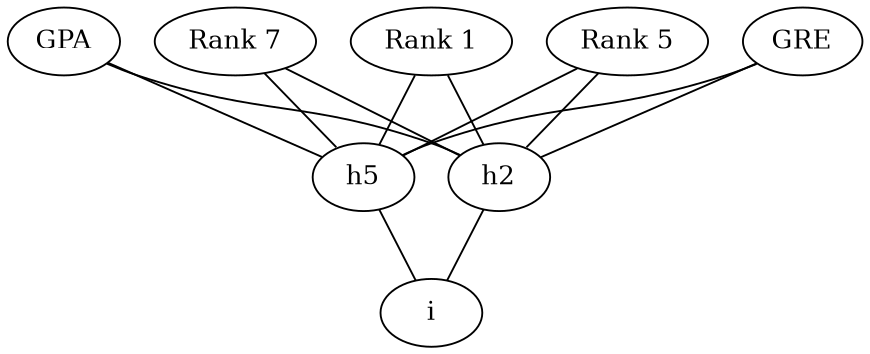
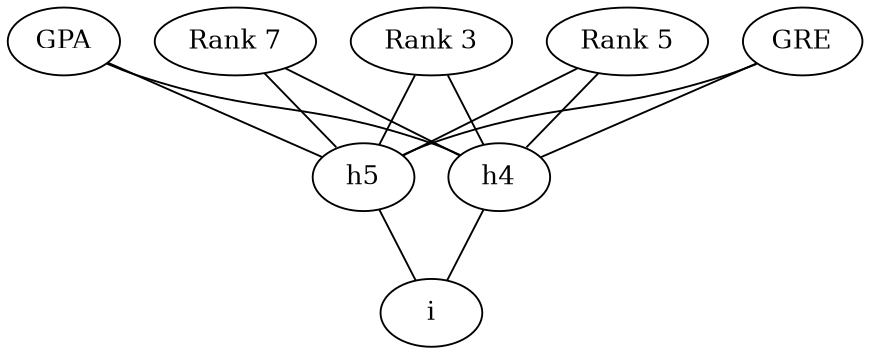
(431, 41) -> (431, 41)
(499, 177) -> (499, 177)
